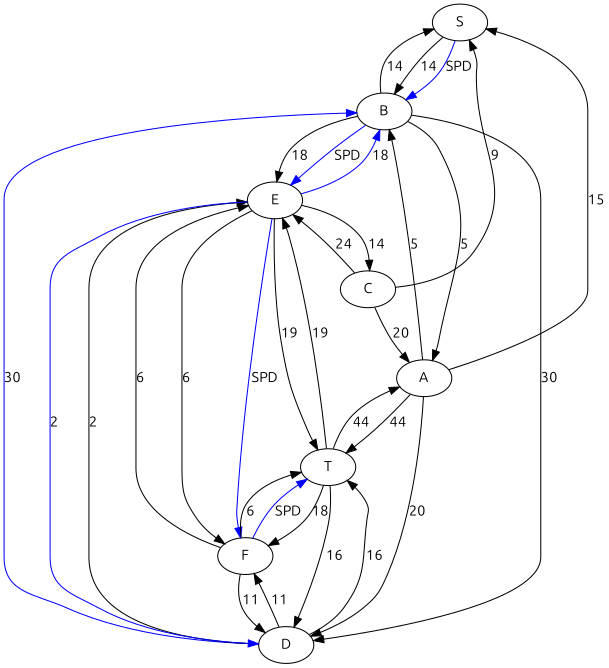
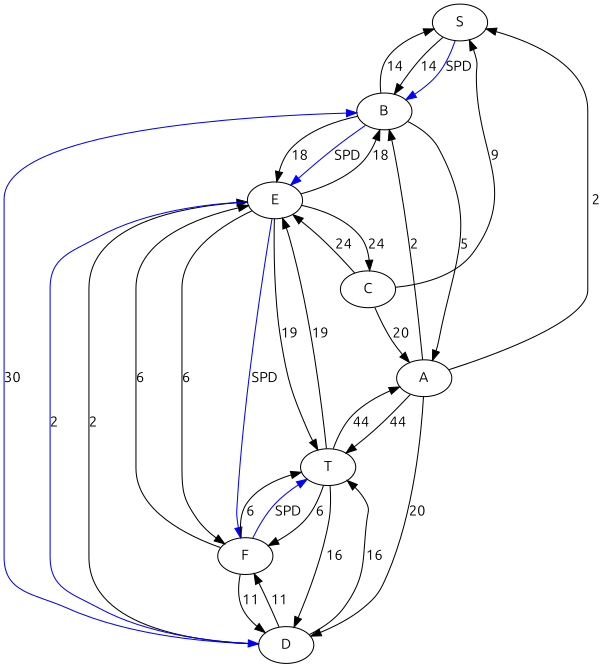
(345, 175) -> (345, 175)
(596, 200) -> (596, 200)
(377, 245) -> (377, 245)
(415, 245) -> (415, 245)
(541, 415) -> none
(320, 512) -> (320, 512)
